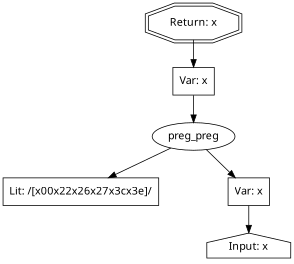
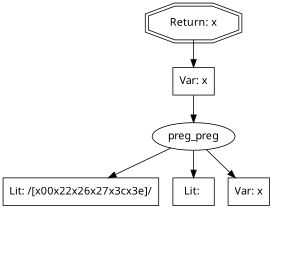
none -> (194, 192)
(249, 247) -> none
